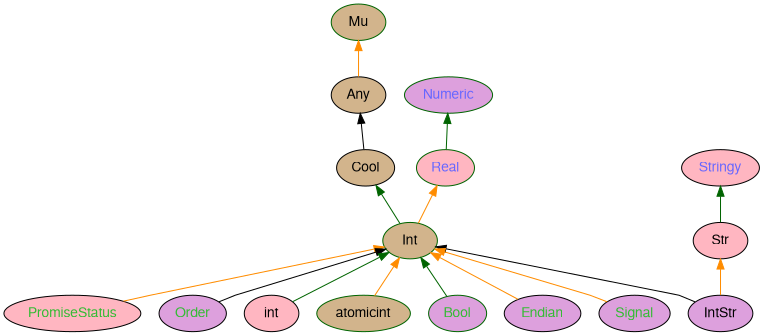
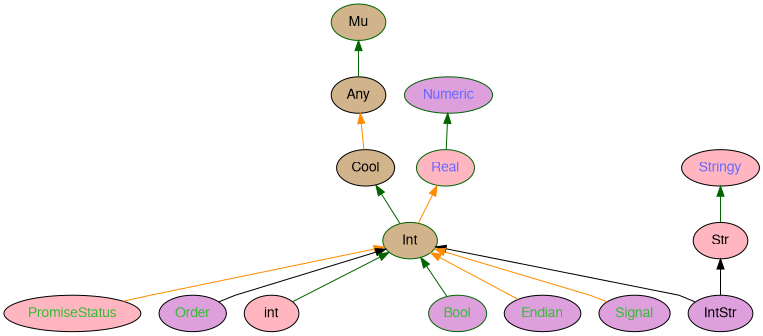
(359, 64) -> (359, 64)
(363, 136) -> (363, 136)
(721, 282) -> (721, 282)
(364, 313) -> none
